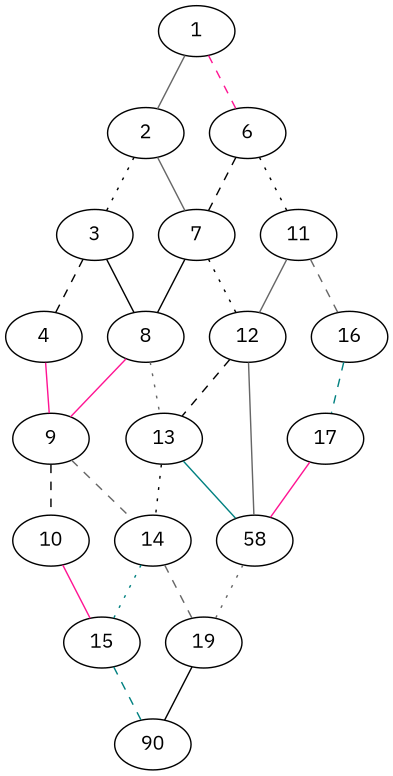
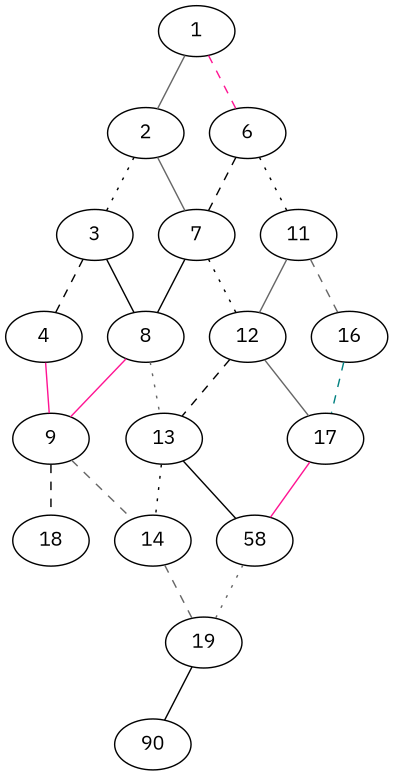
(251, 439) -> (287, 388)
(209, 490) -> (209, 490)
(51, 541) -> (51, 541)
(102, 643) -> none
